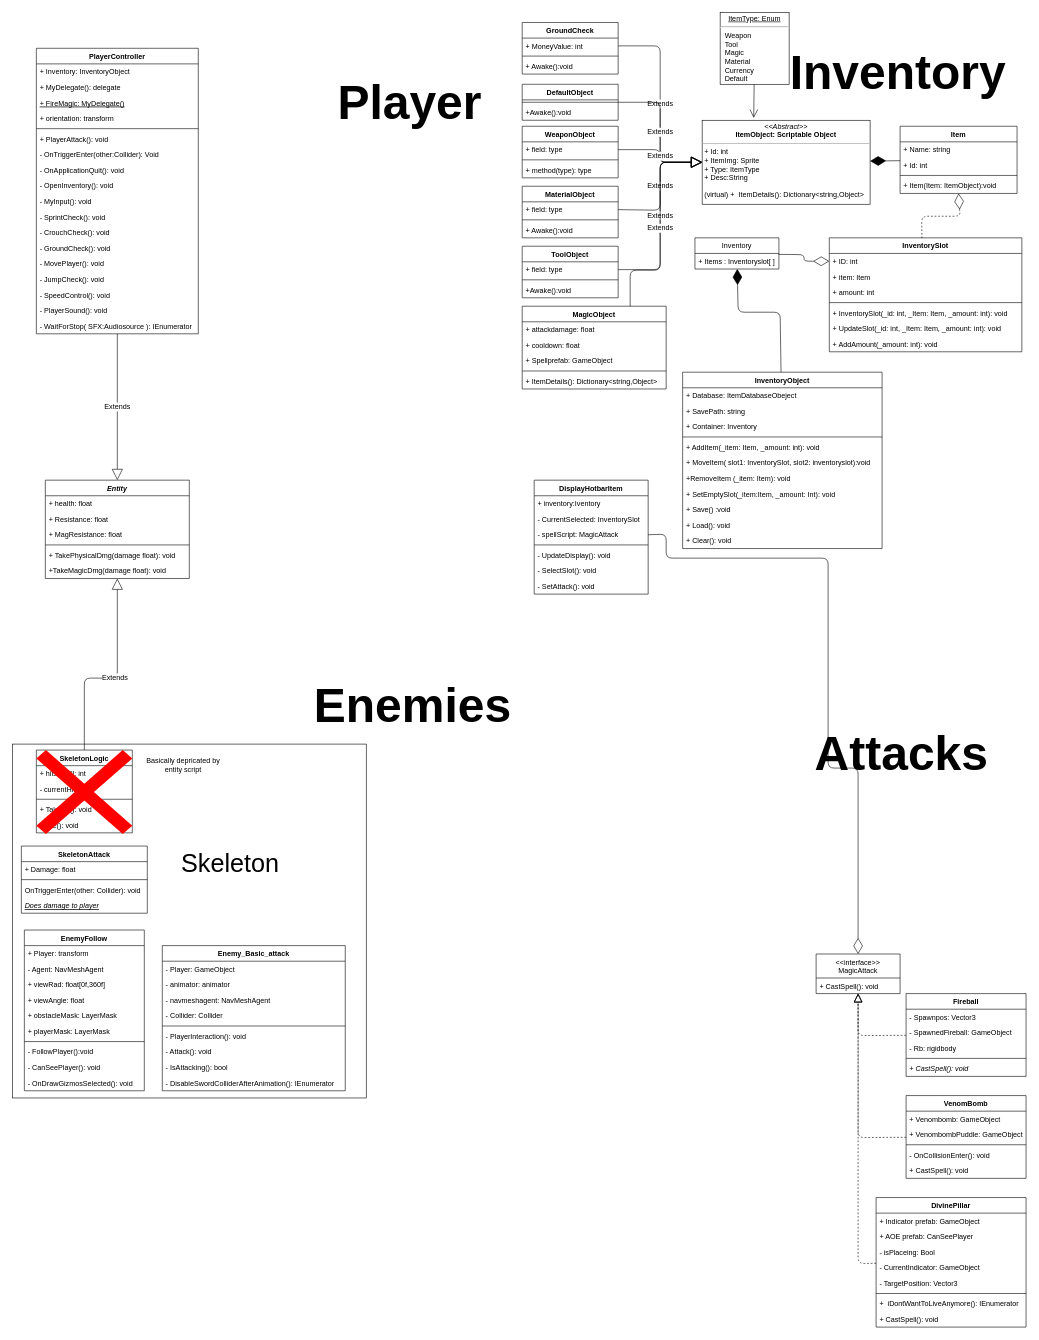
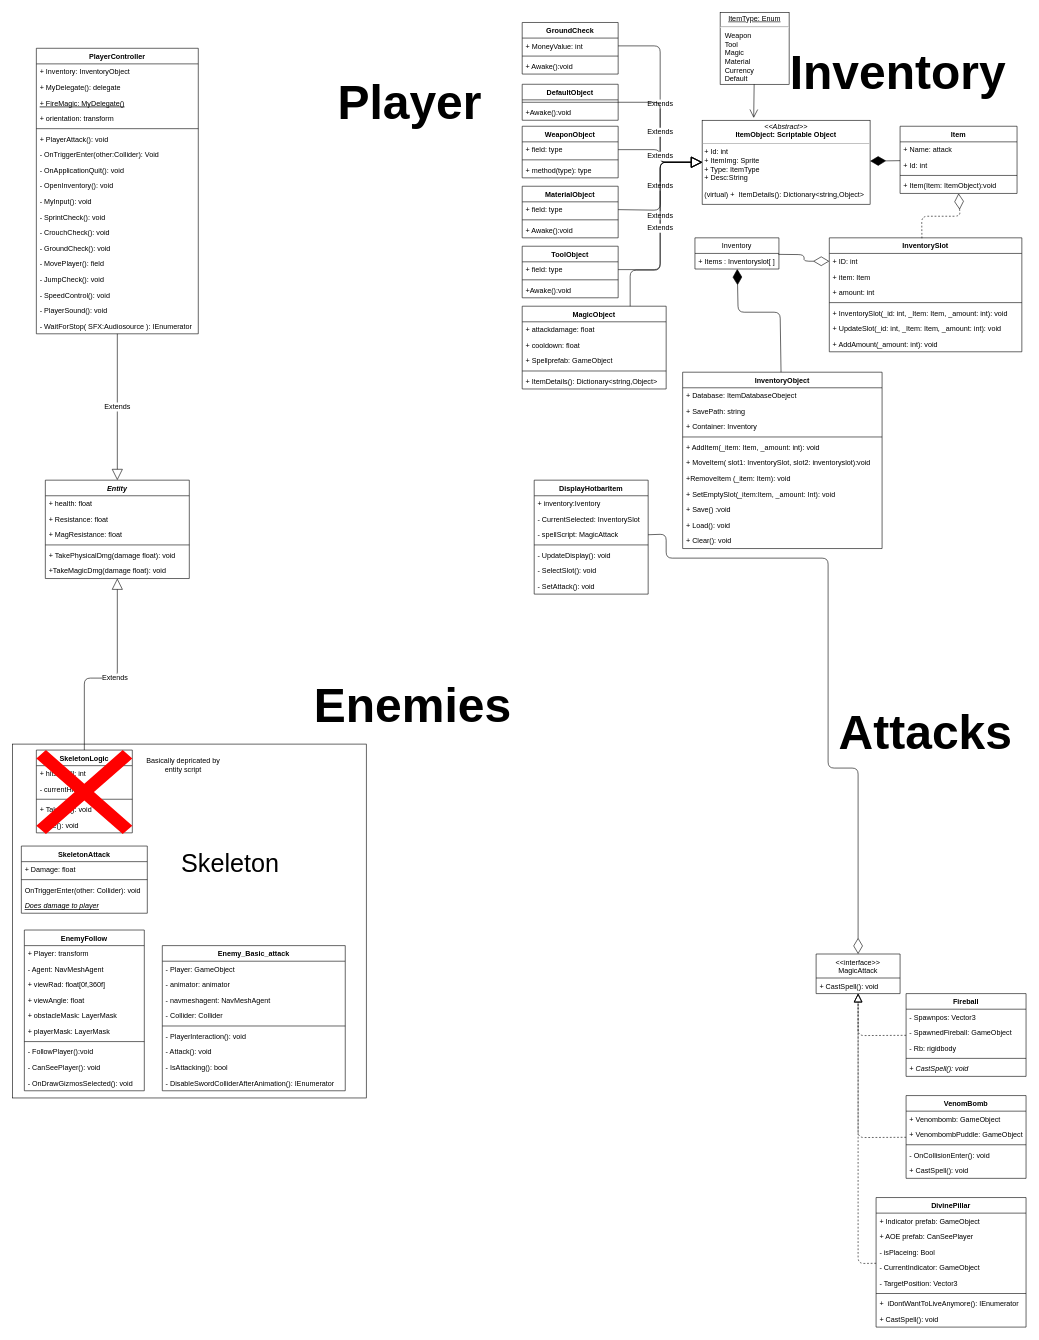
(928, 150) -> (929, 150)
(75, 264) -> (76, 264)
(902, 745) -> (926, 724)
